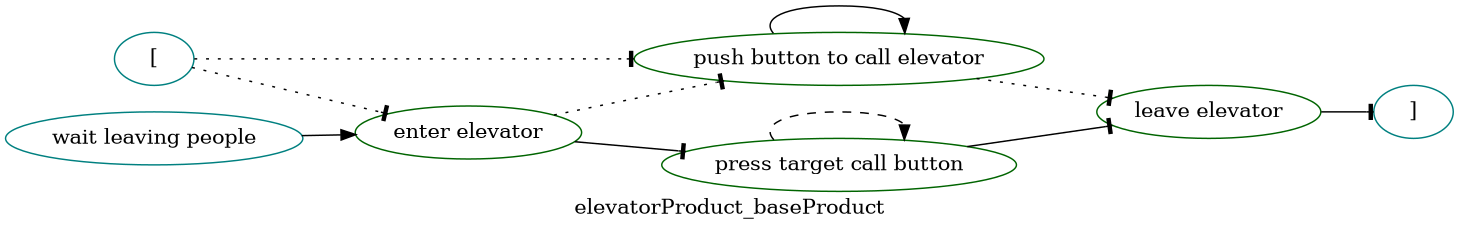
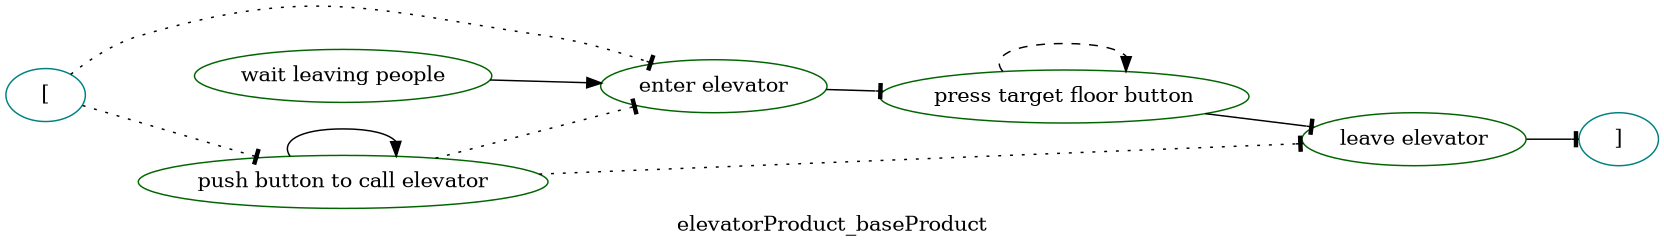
(635, 98) -> (533, 133)
(154, 138) -> (343, 76)
(839, 165) -> (1064, 97)
